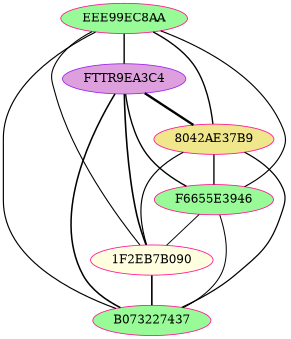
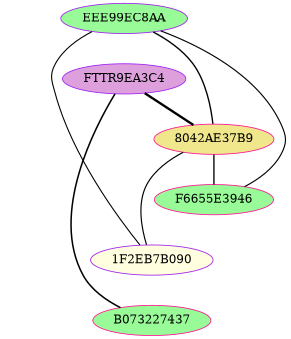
(124, 18) -> (124, 18)
(124, 49) -> none
(143, 149) -> none
(129, 170) -> none
(3, 178) -> none
(183, 230) -> none
(269, 241) -> none
(152, 260) -> (152, 260)
(223, 270) -> none
(152, 290) -> none
